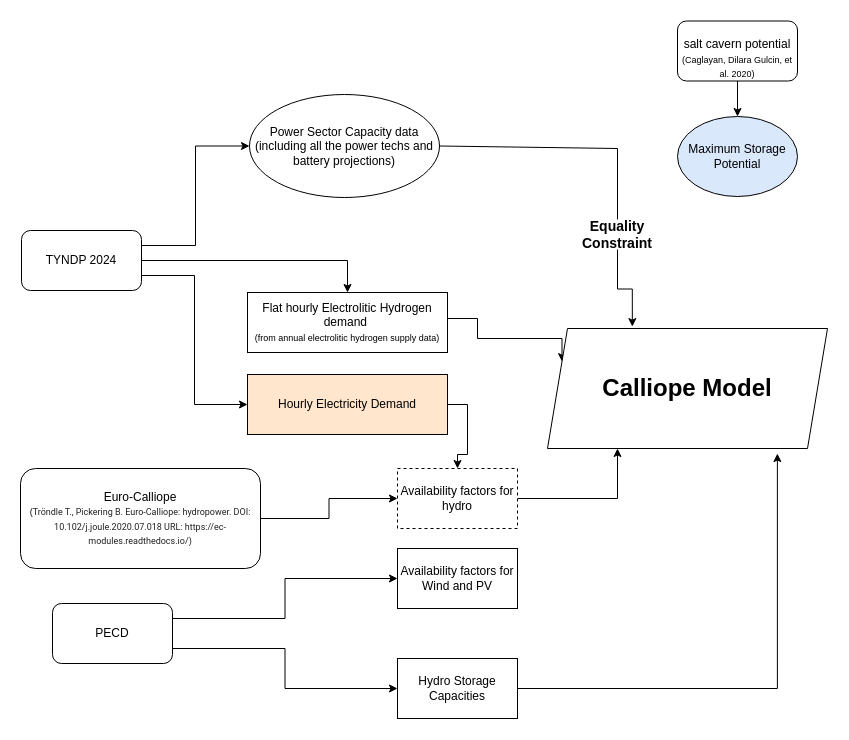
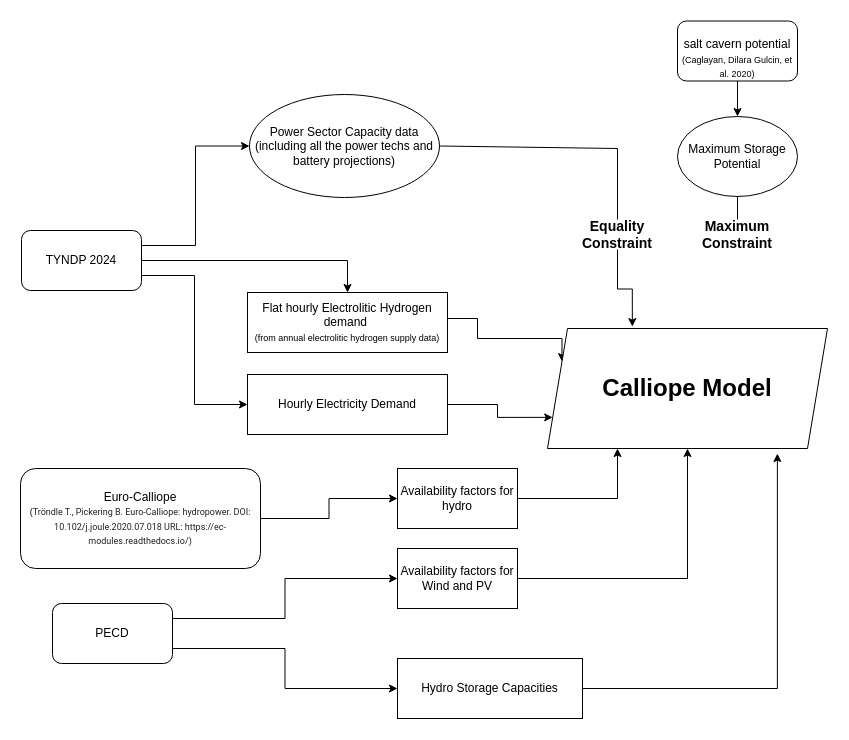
(738, 157) -> (738, 157)
none -> (738, 209)
none -> (738, 235)
(348, 405) -> (348, 405)
(468, 437) -> (500, 417)
(458, 499) -> (458, 499)
none -> (664, 579)
(458, 689) -> (490, 689)
